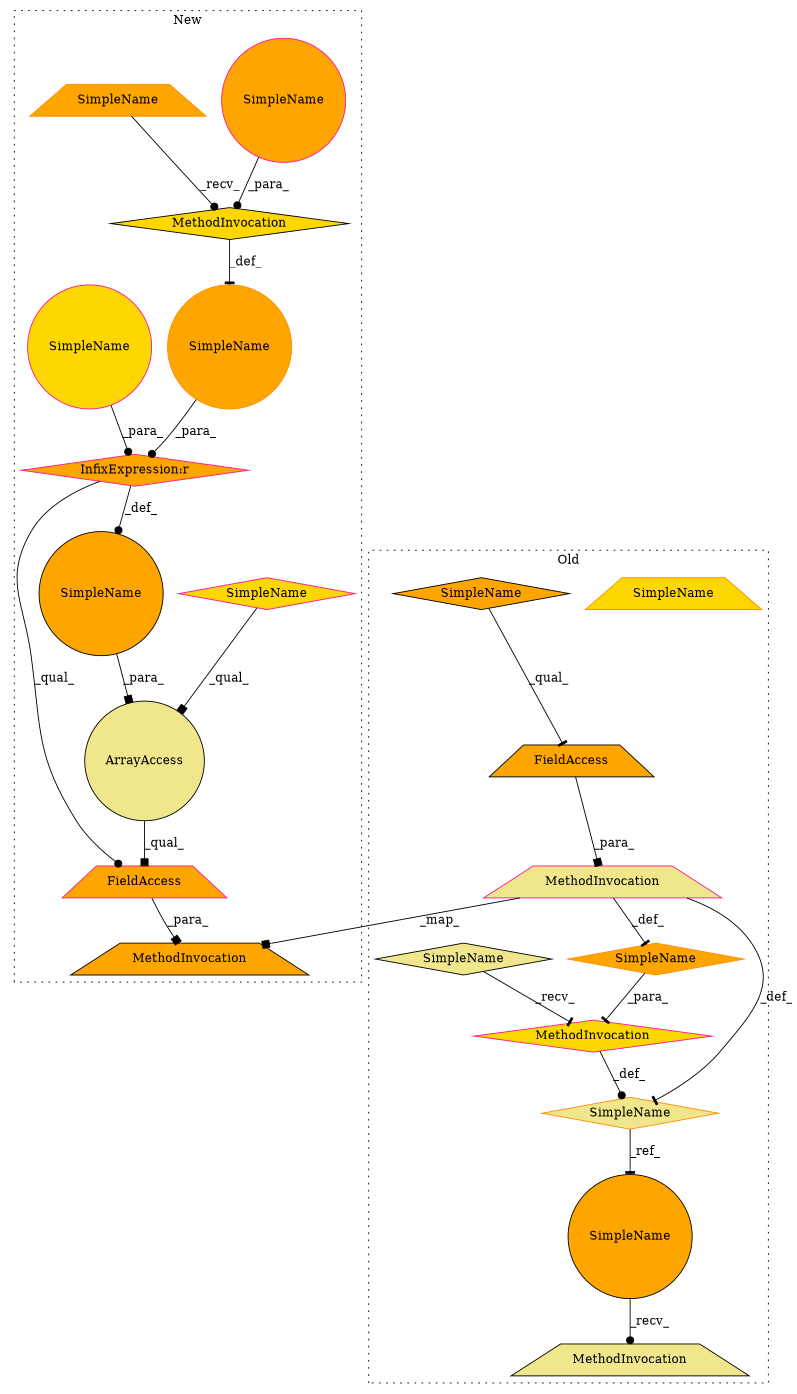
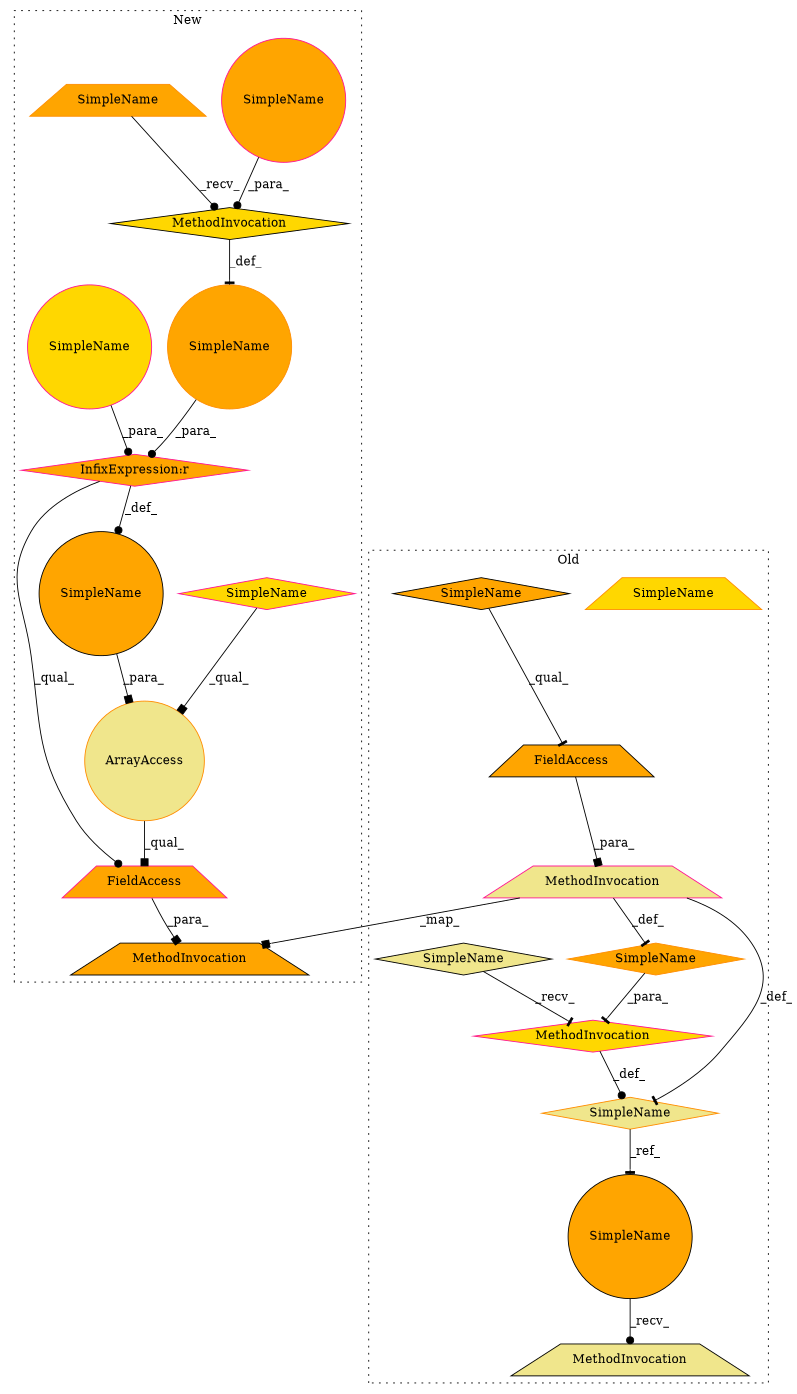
(145, 761) -> (145, 761)
